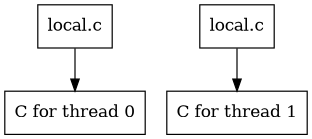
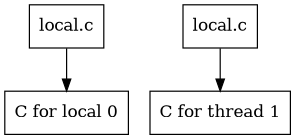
(75, 113) -> (67, 113)
